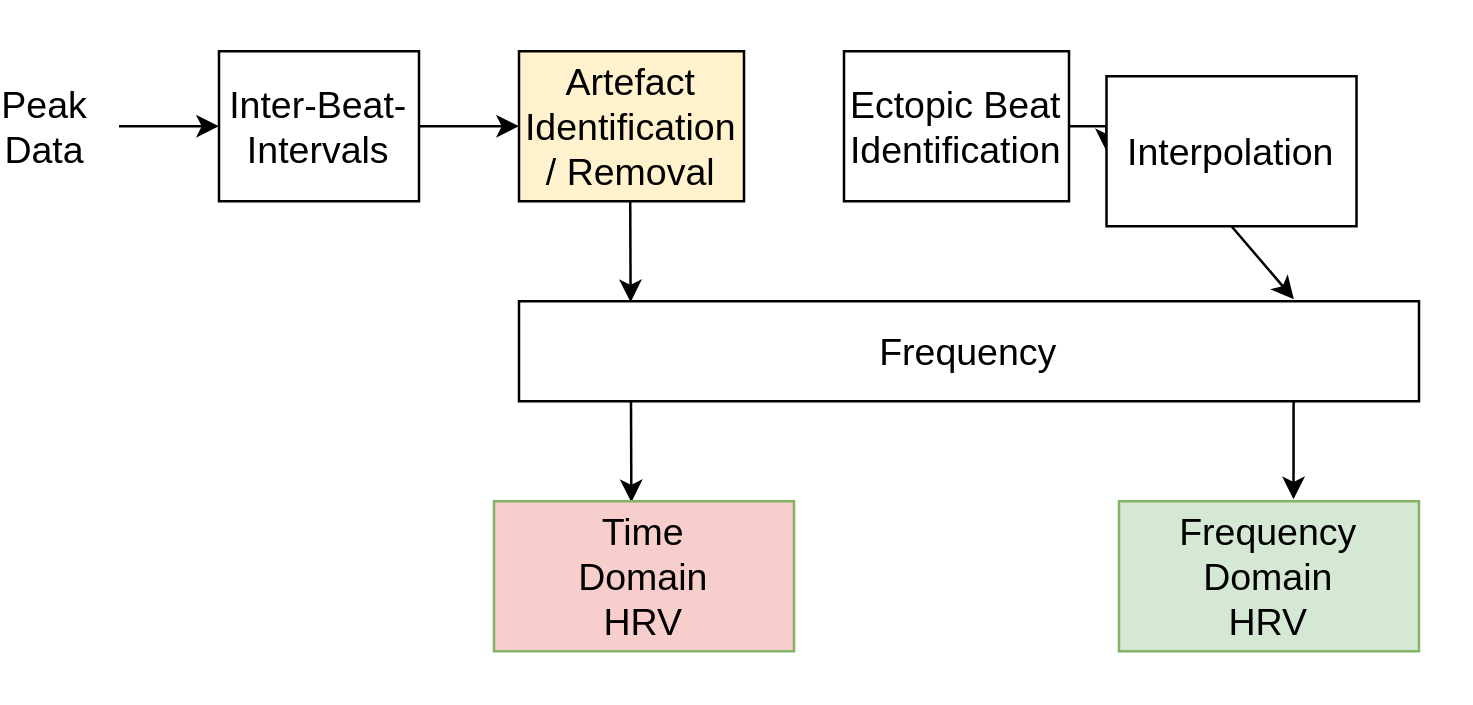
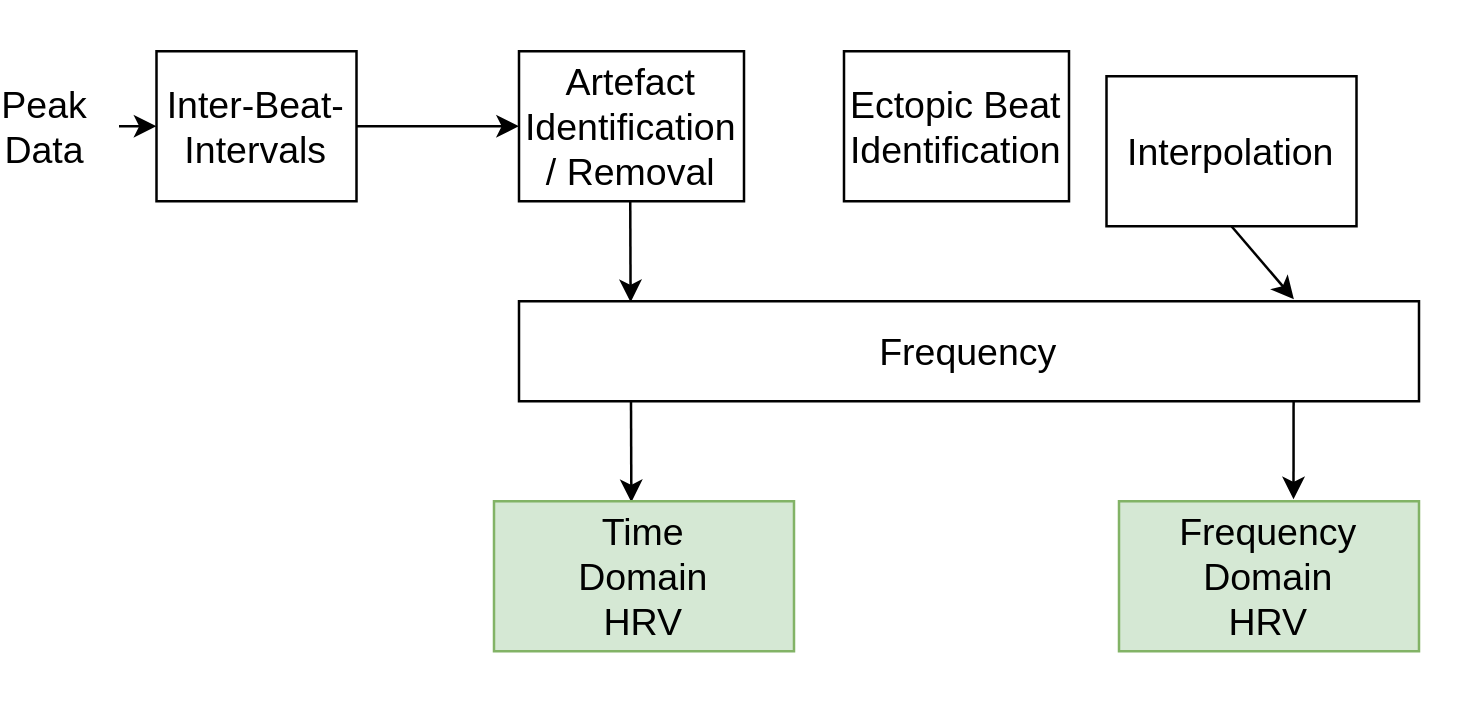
(319, 126) -> (256, 126)
(631, 126) -> (631, 126)
(1092, 126) -> none
(644, 576) -> (644, 576)
